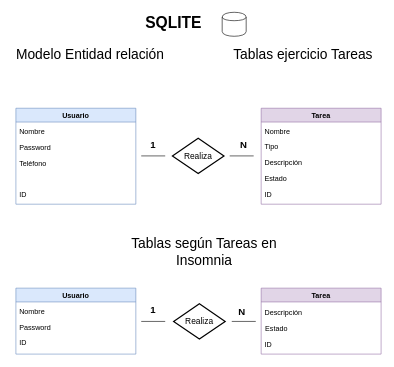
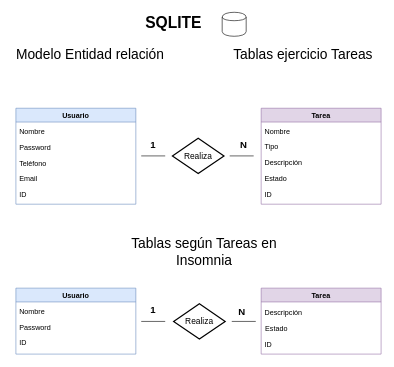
none -> (61, 179)
